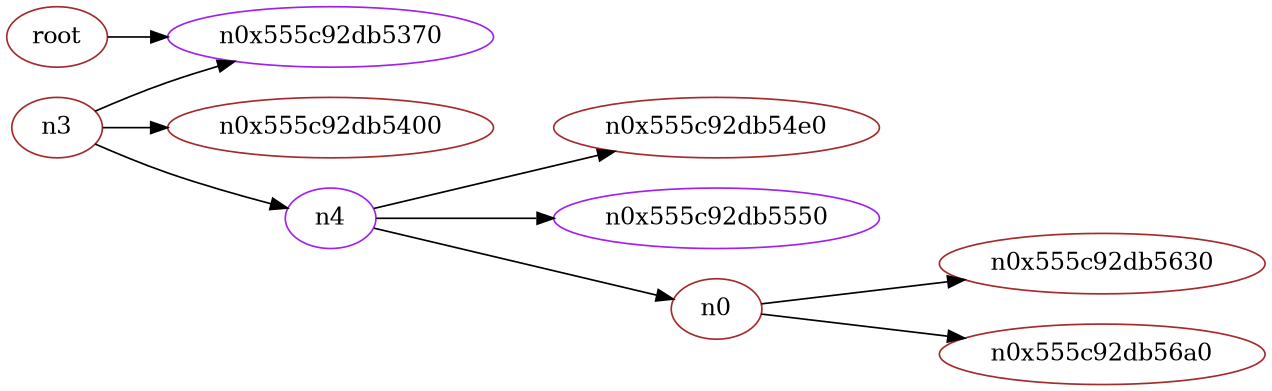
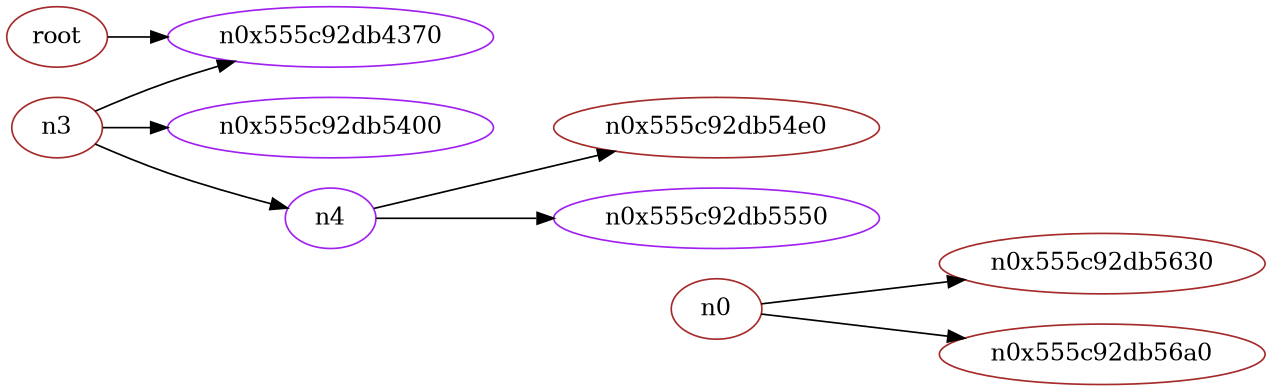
(331, 37) -> (331, 37)
(331, 128) -> (331, 128)
(515, 262) -> none
